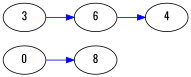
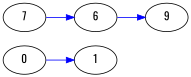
(24, 17) -> (24, 17)
(167, 17) -> (167, 17)
(96, 60) -> (96, 60)
